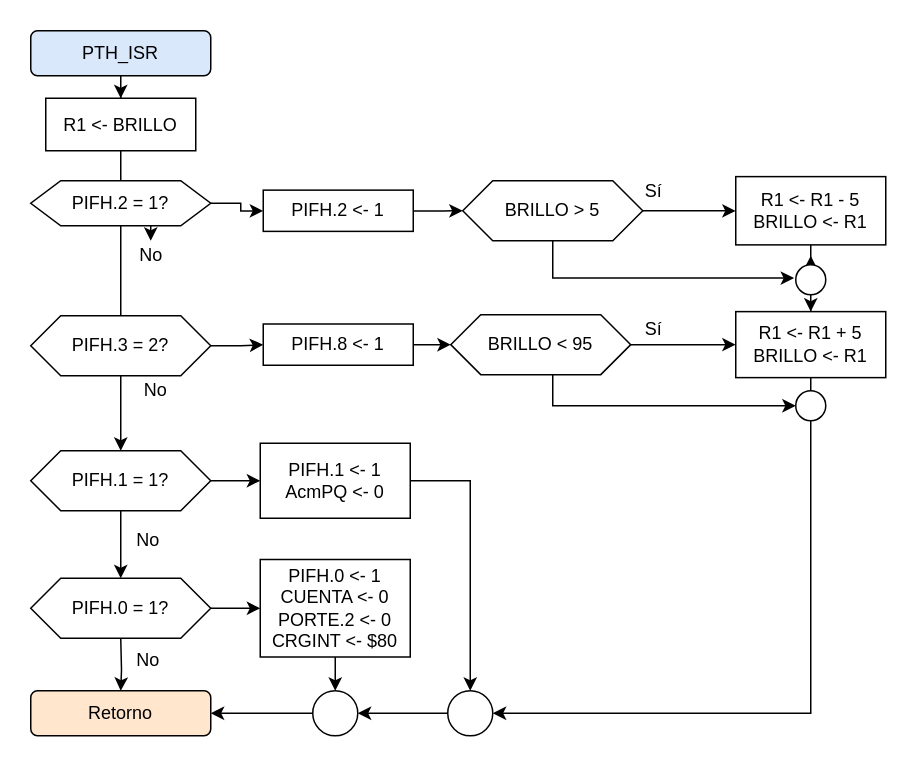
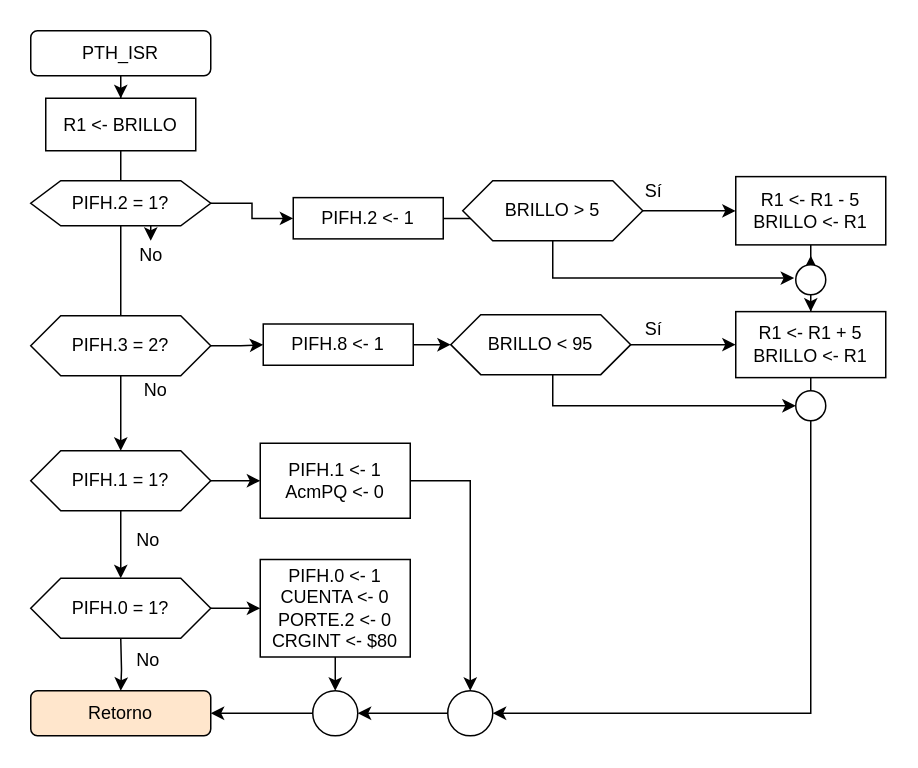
(121, 53) -> (121, 53)
(338, 211) -> (368, 218)
